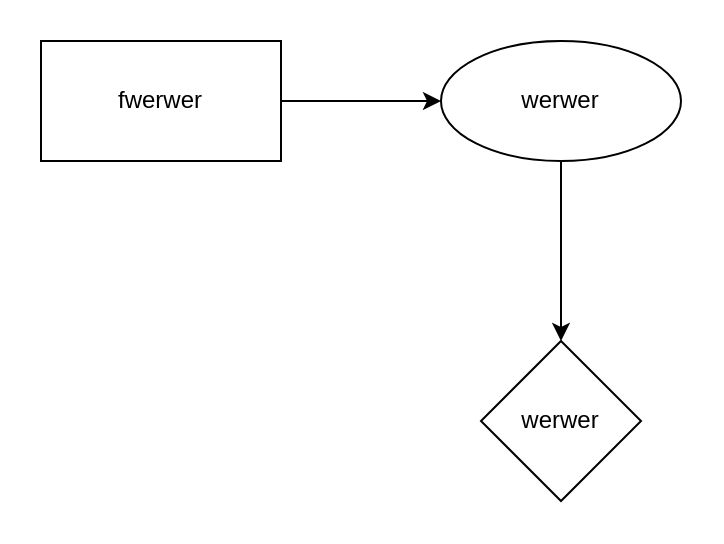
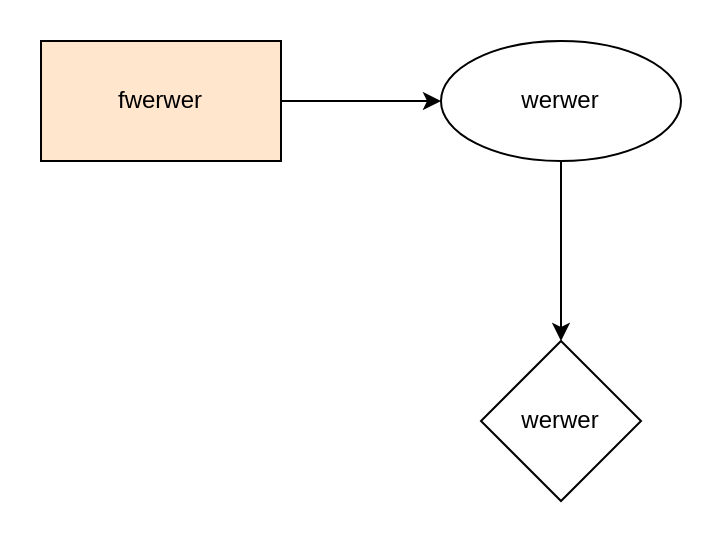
(161, 101) -> (161, 101)
